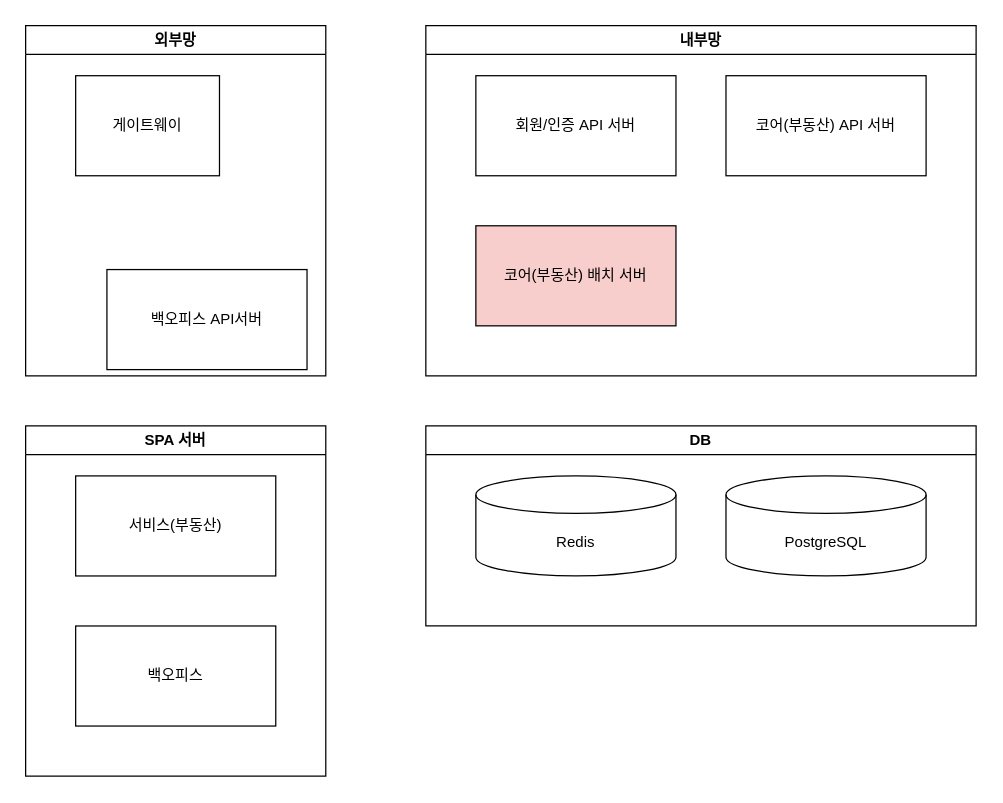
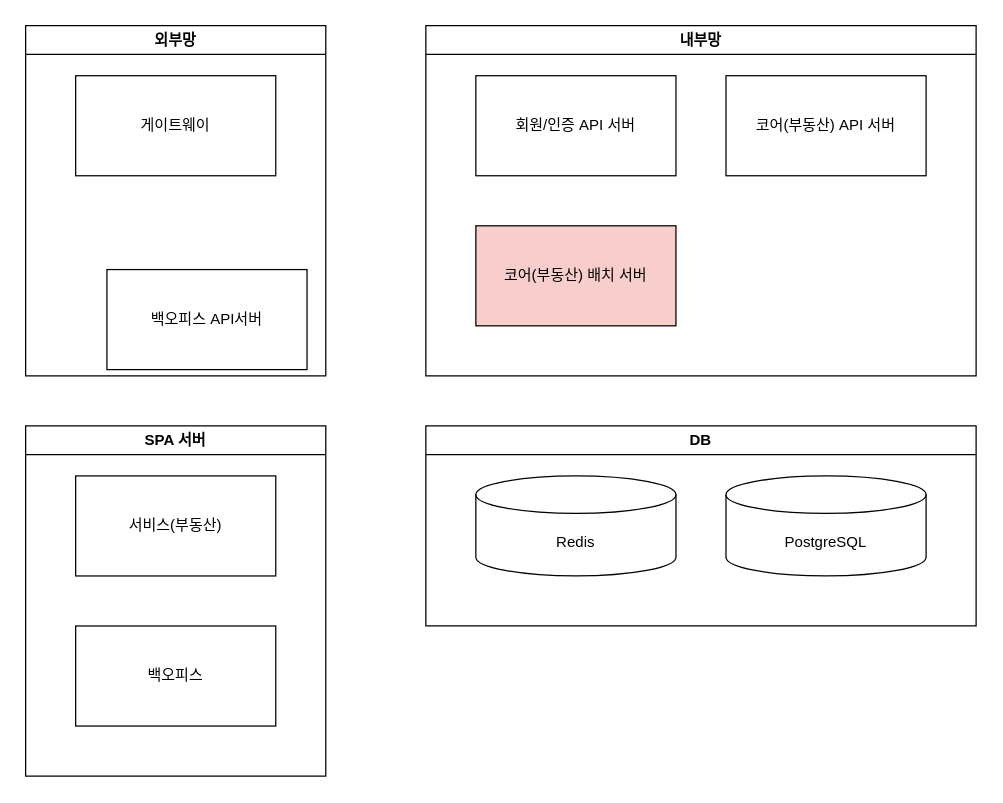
(148, 126) -> (176, 126)
